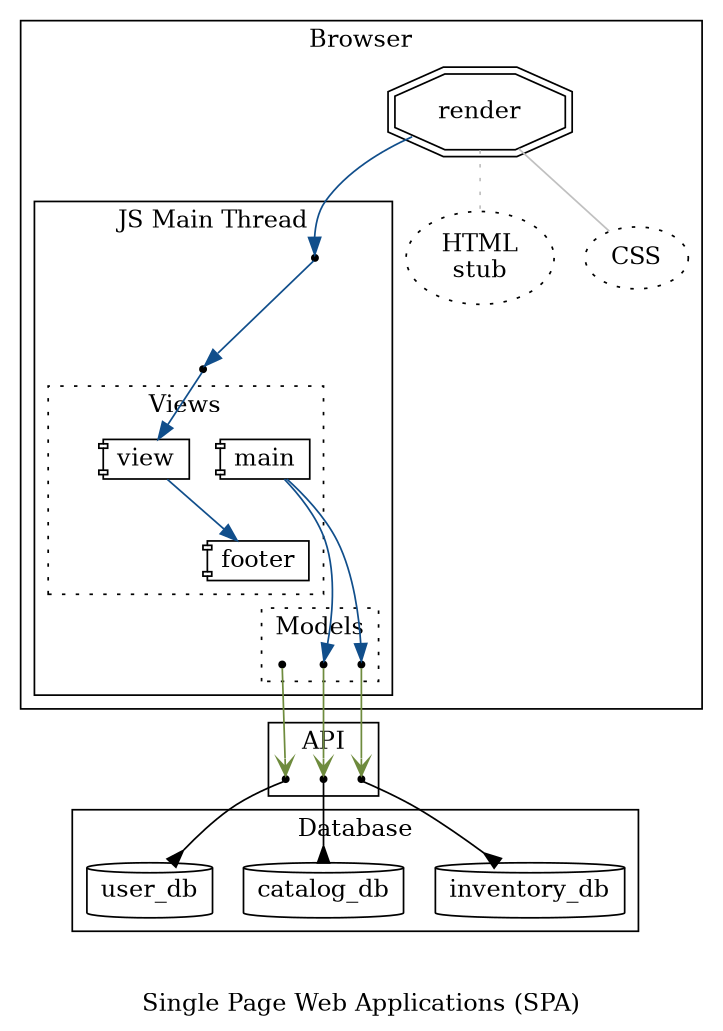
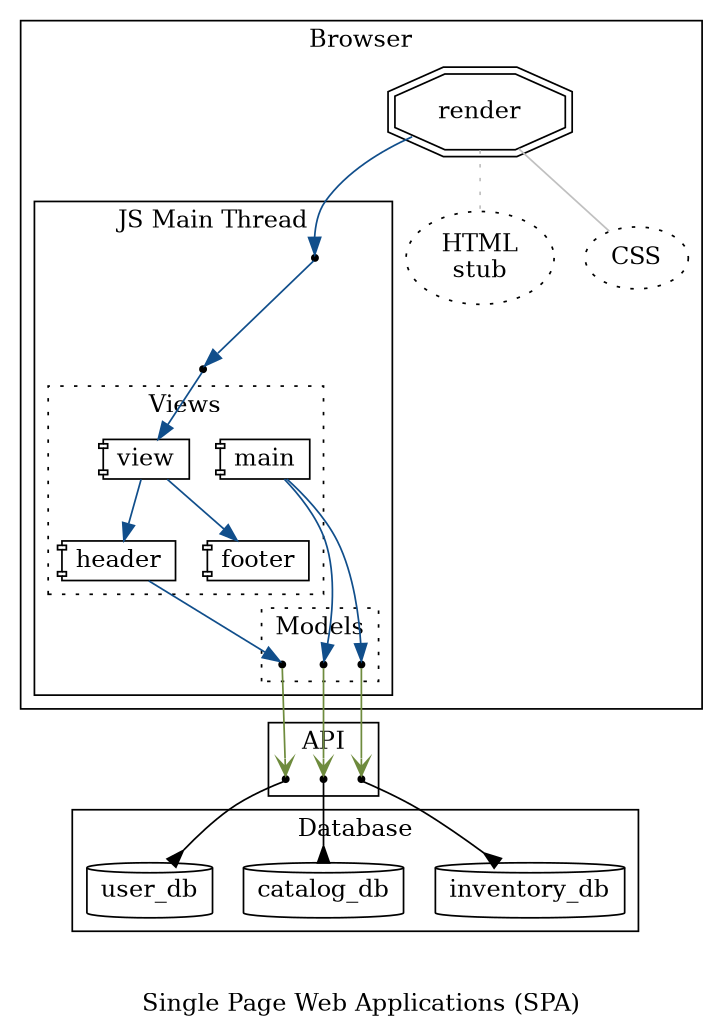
none -> (119, 561)
